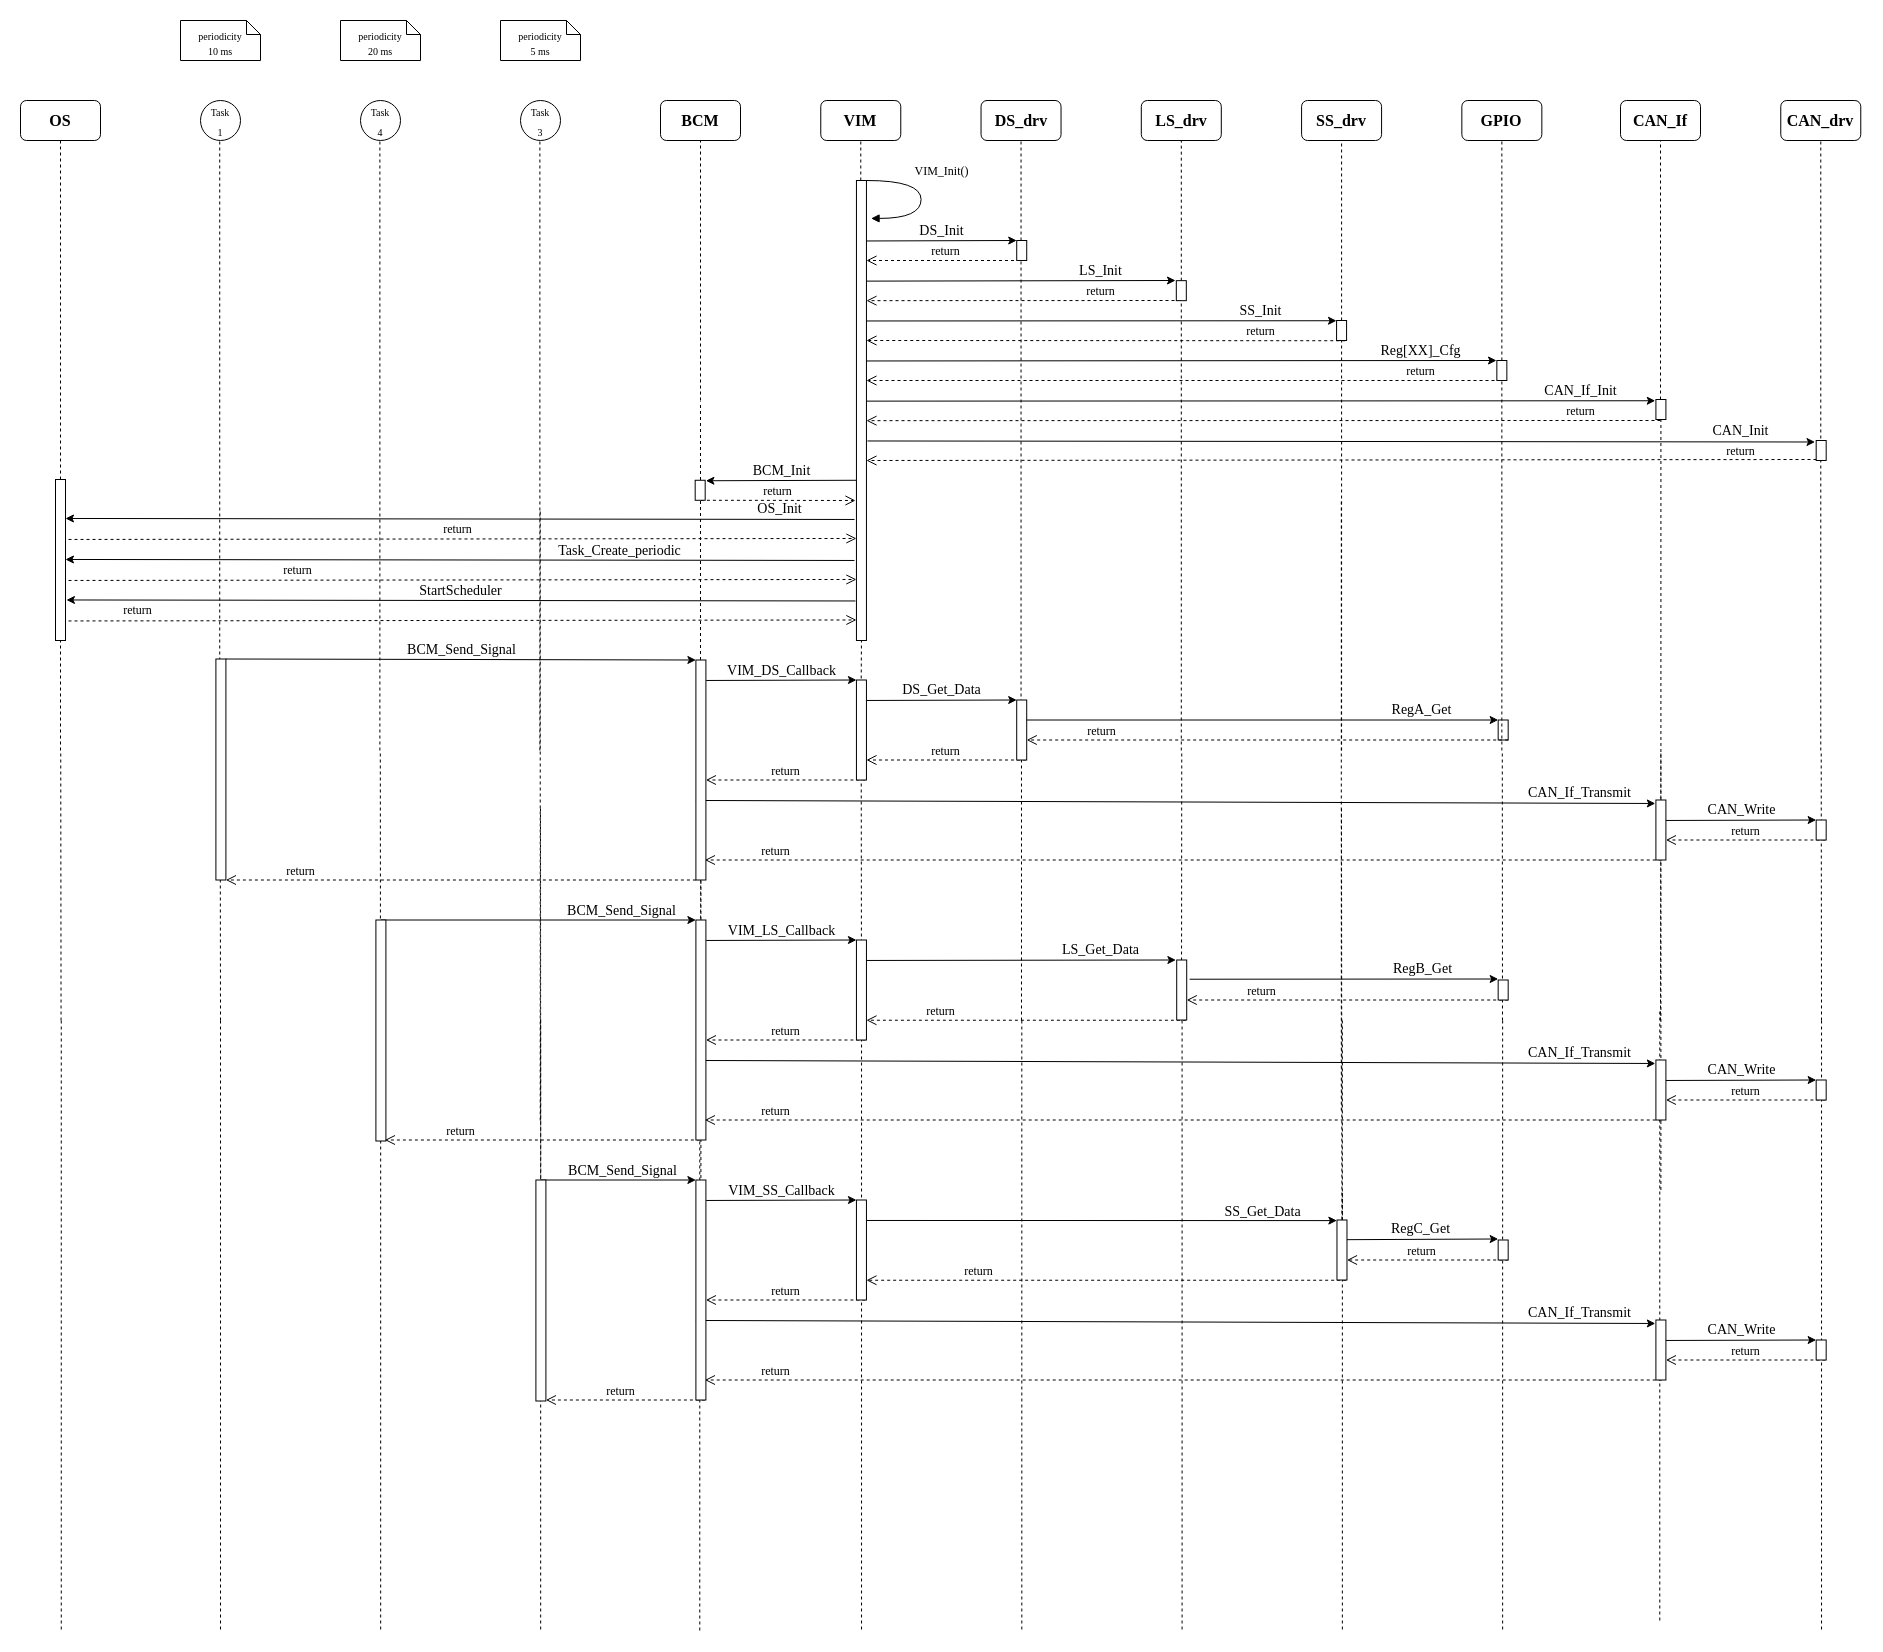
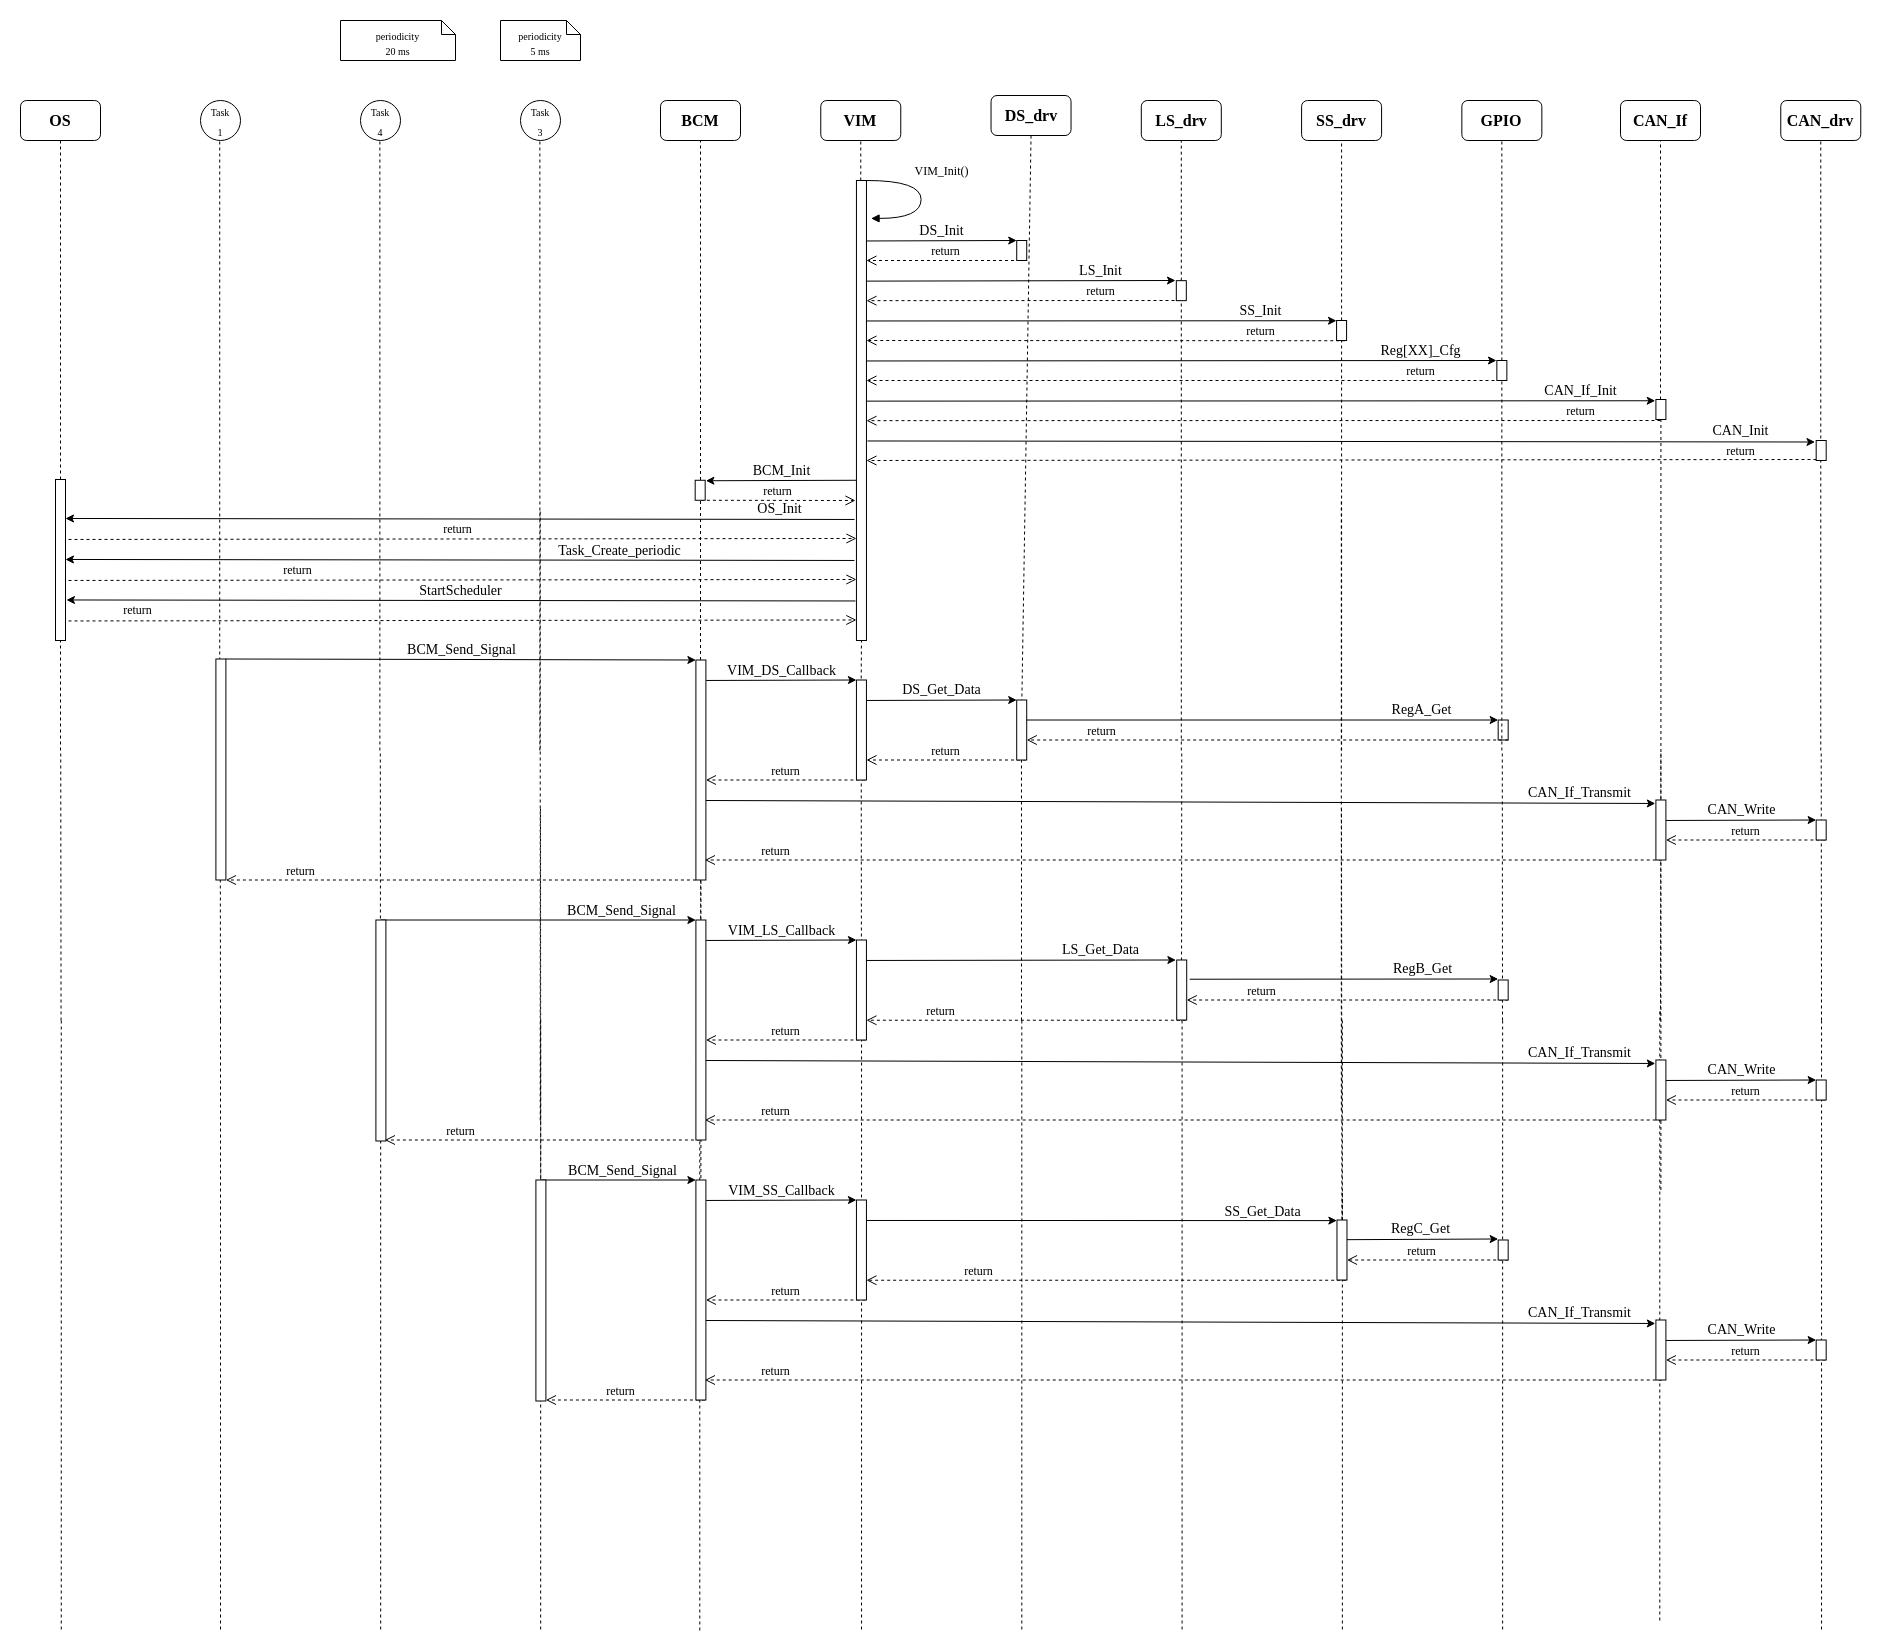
(221, 41) -> none
(381, 41) -> (398, 41)
(1021, 121) -> (1031, 116)
